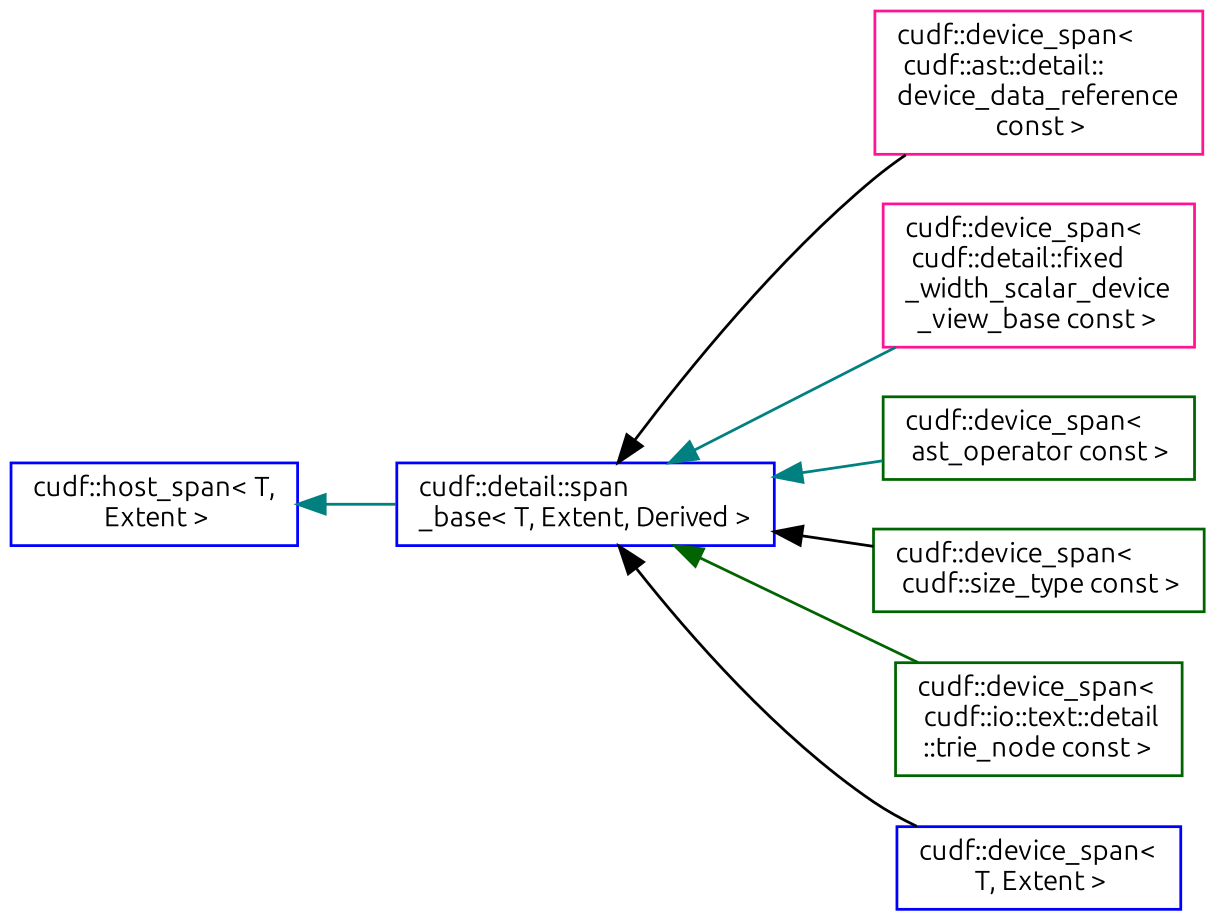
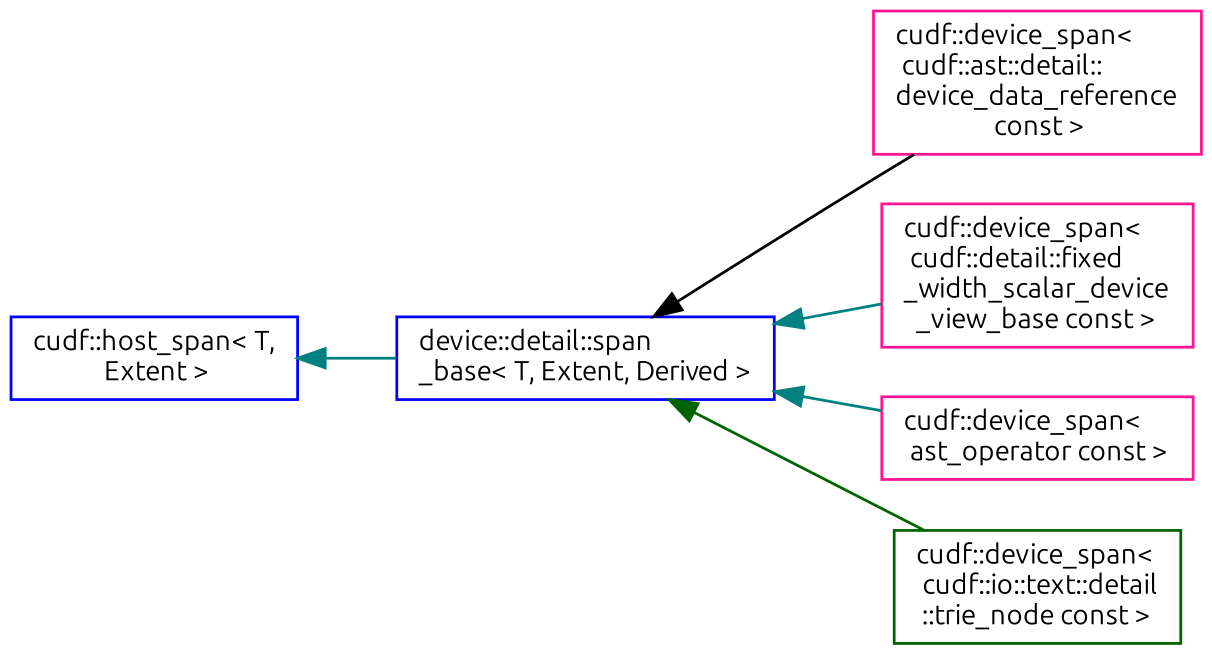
(1039, 438) -> (1037, 438)
(586, 504) -> (586, 358)
(1039, 570) -> none
(1039, 868) -> none
